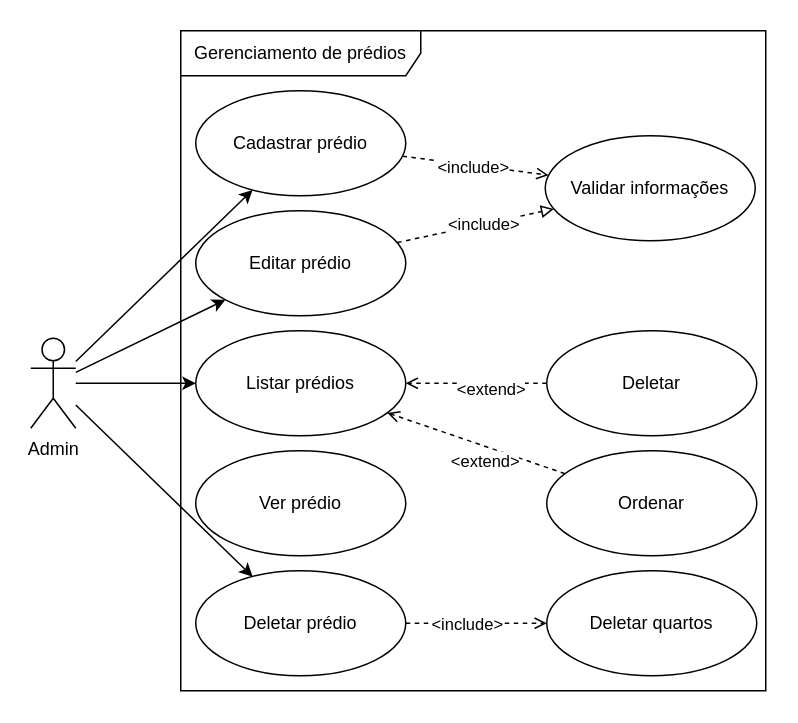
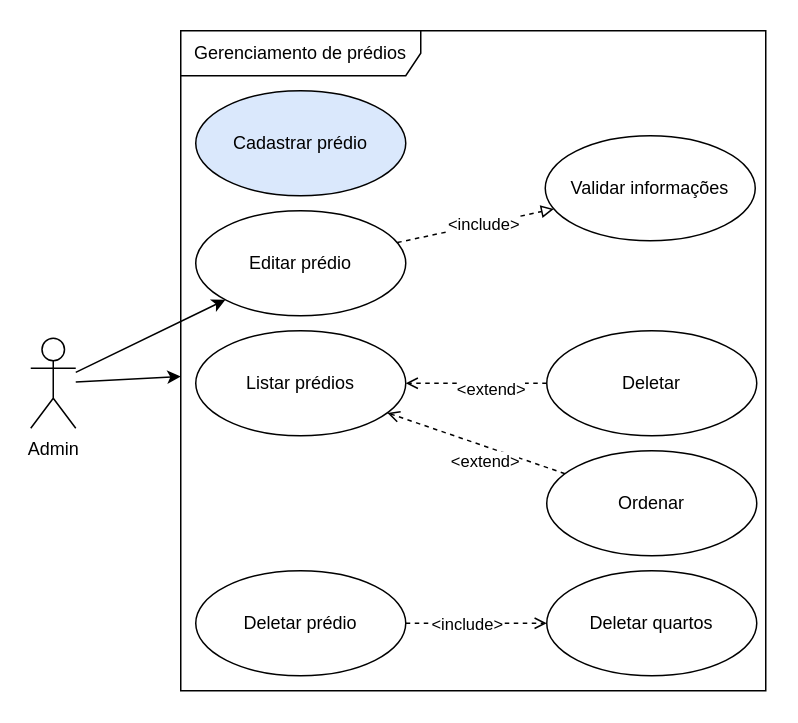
(301, 143) -> (301, 143)
(494, 168) -> none
(161, 279) -> none
(139, 383) -> none
(161, 488) -> (129, 379)
(301, 503) -> none
